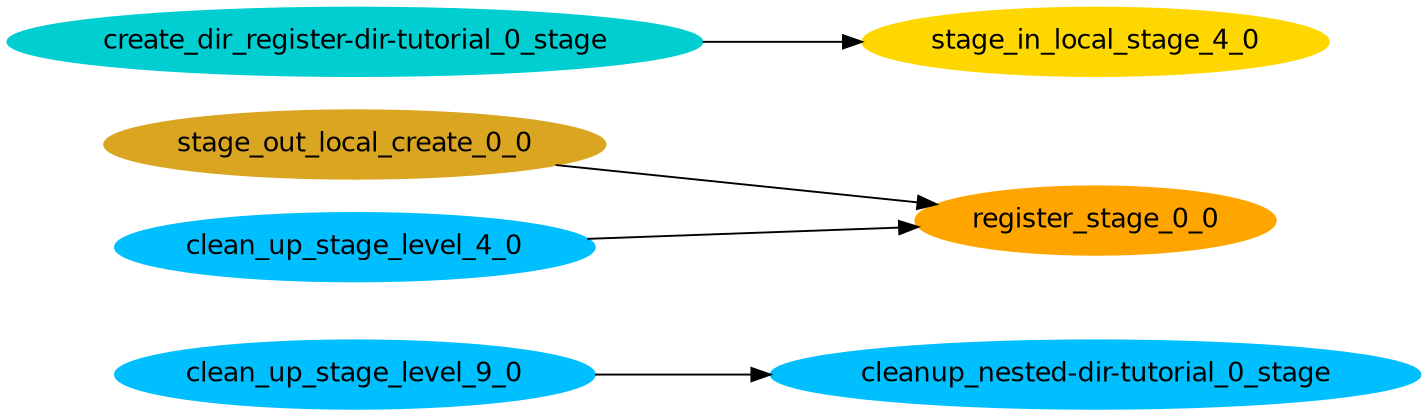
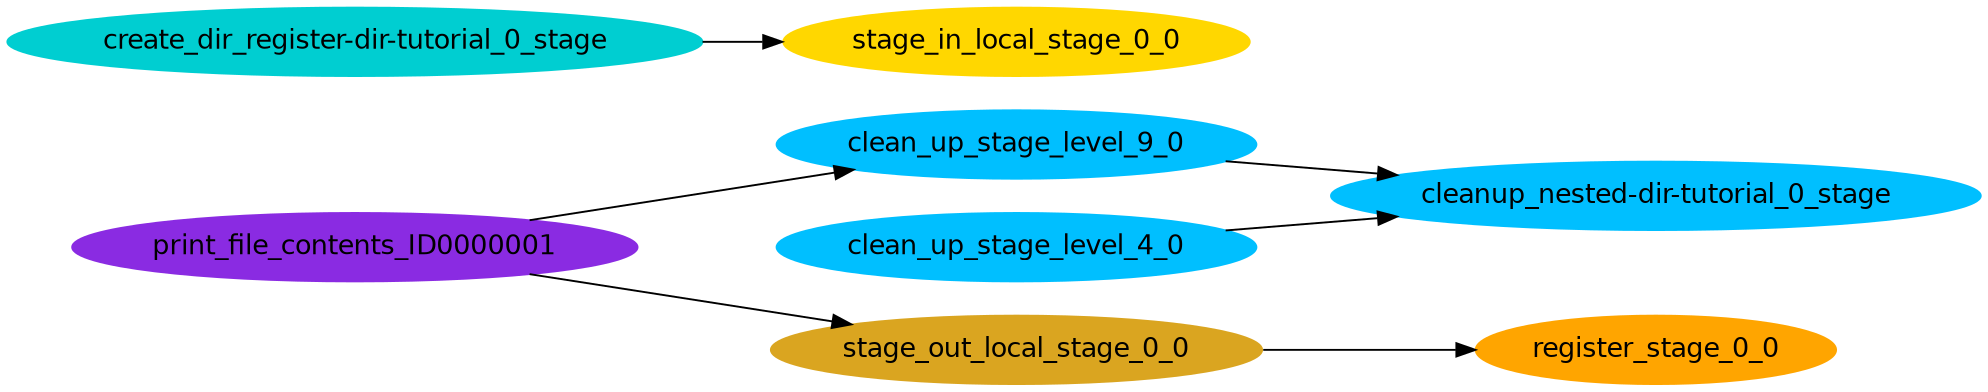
(1096, 42) -> (1017, 42)
(355, 145) -> (1017, 350)
(743, 233) -> (1302, 224)
none -> (355, 247)
